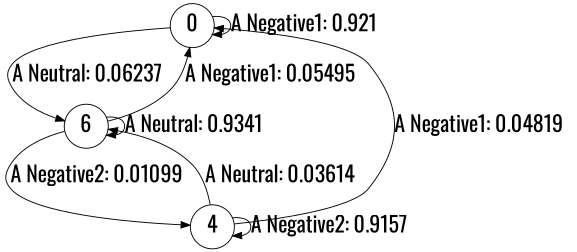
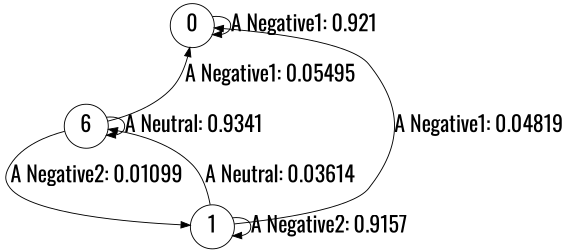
(50, 46) -> none
(212, 227) -> (212, 227)
